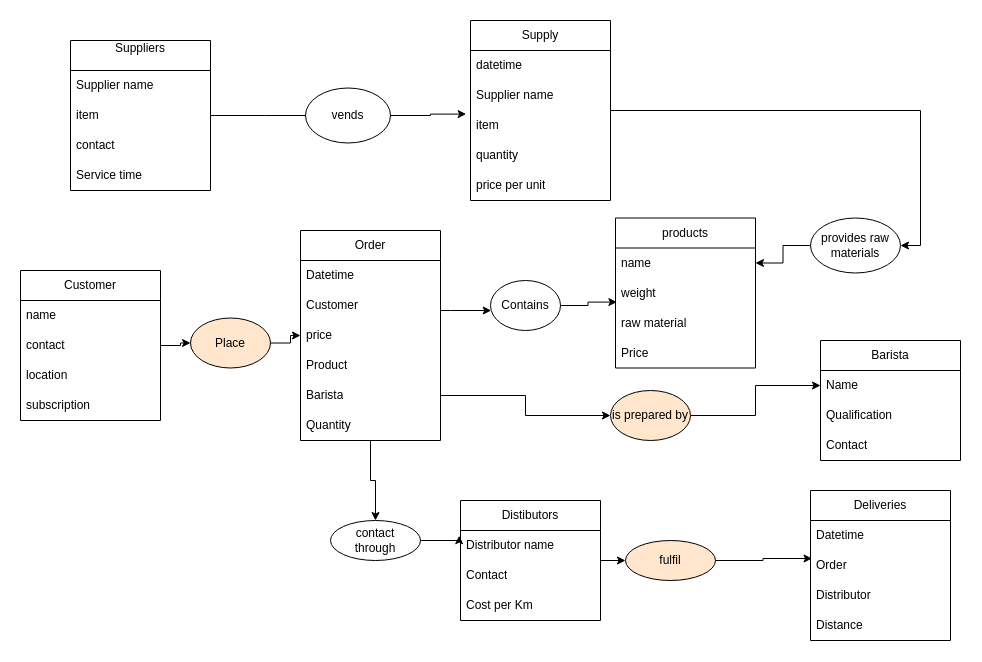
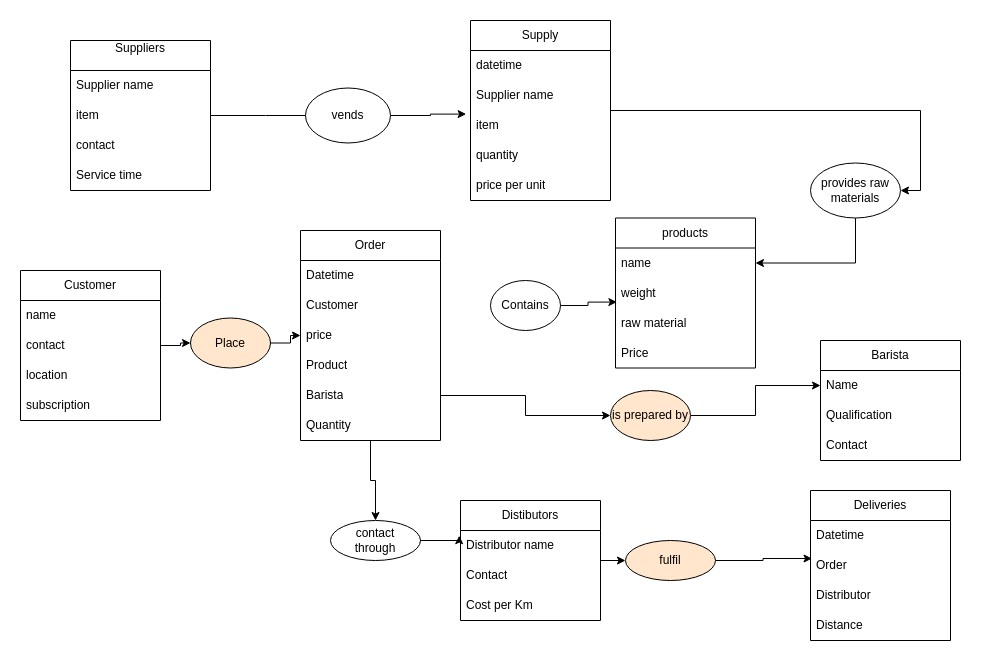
(856, 246) -> (856, 191)
(463, 311) -> none
